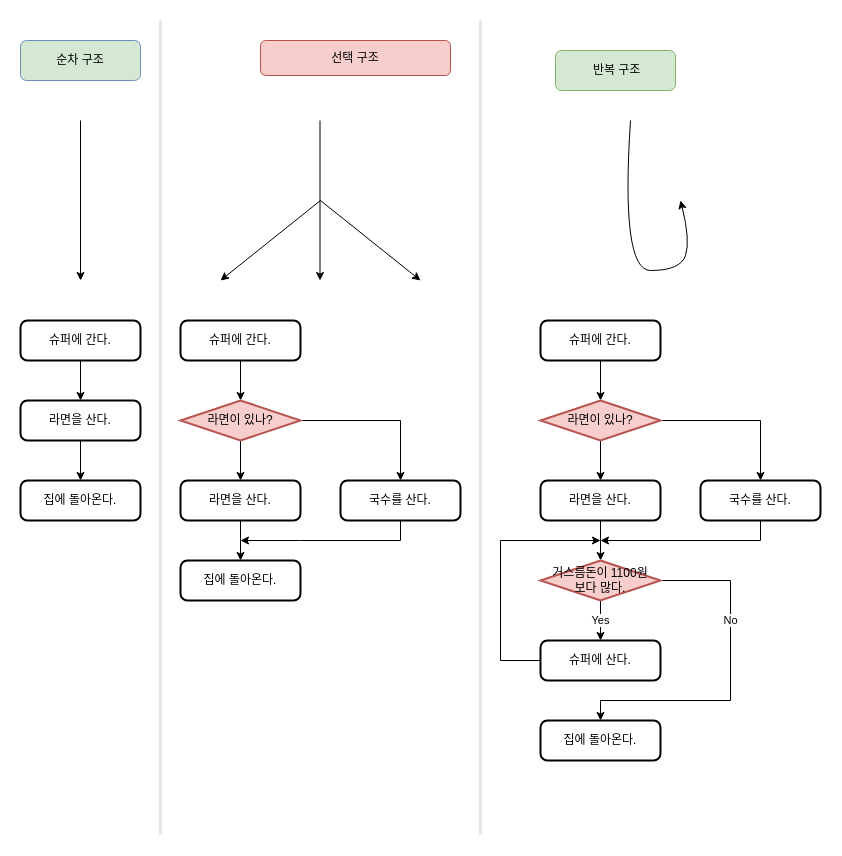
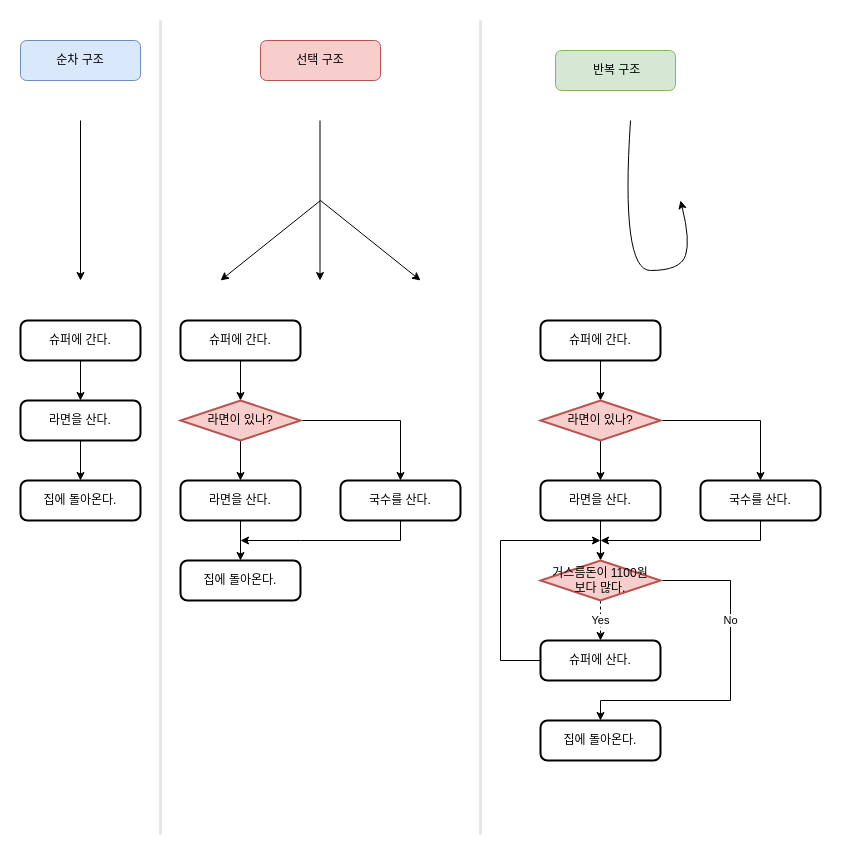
(356, 58) -> (321, 61)
(81, 61) -> (81, 61)
(601, 608) -> (601, 608)
